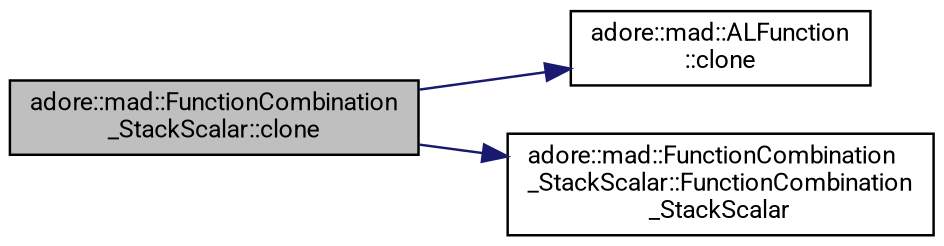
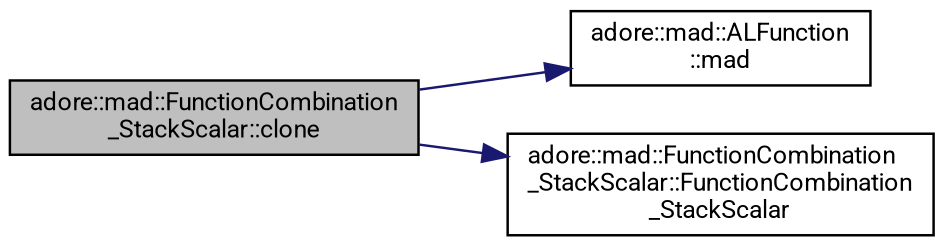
(721, 48) -> (721, 48)
